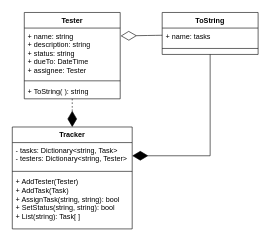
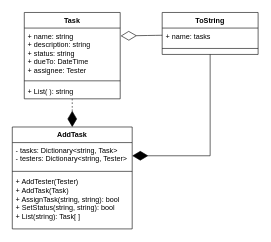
(72, 21) -> (72, 21)
(65, 92) -> (57, 92)
(72, 135) -> (72, 135)
